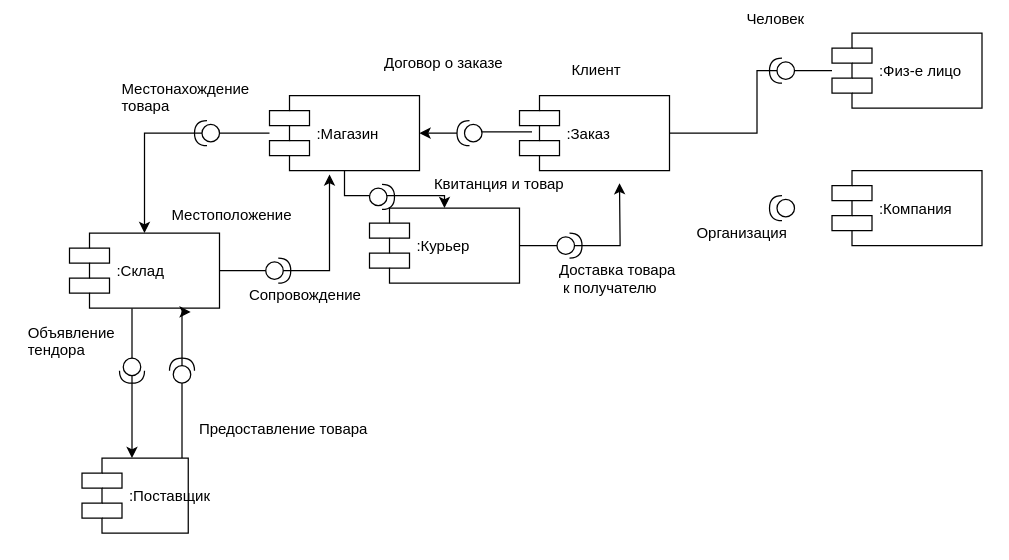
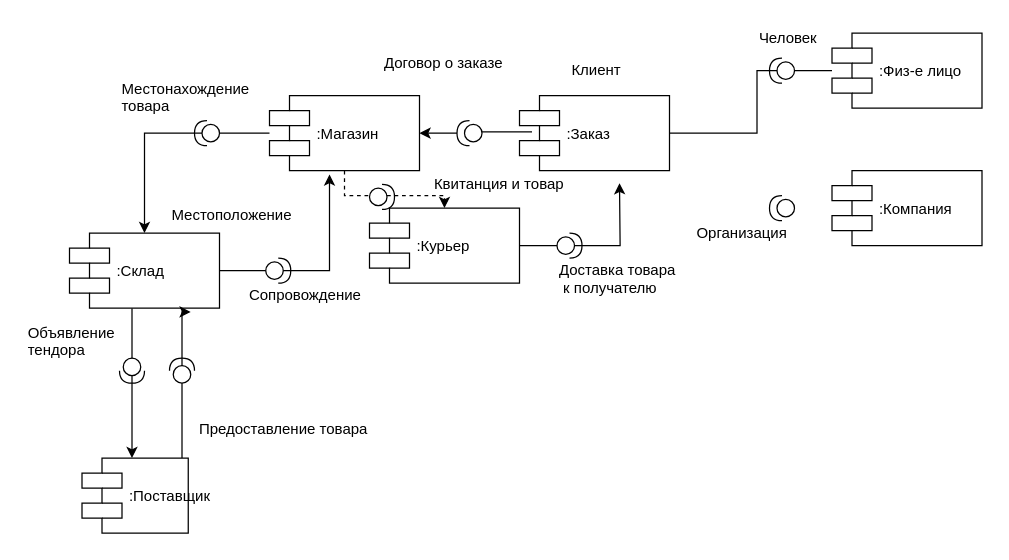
(782, 19) -> (794, 38)
(418, 196) -> (418, 196)
